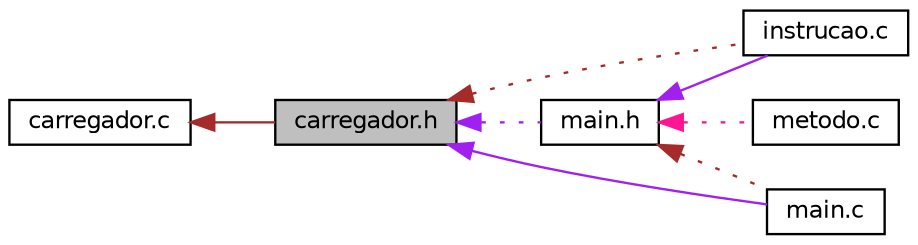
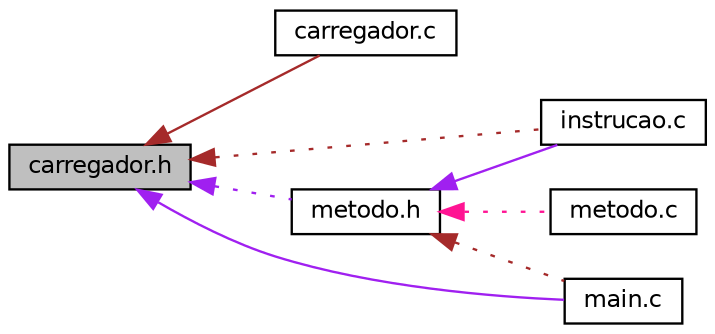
(245, 122) -> (243, 95)
(600, 122) -> (366, 212)
